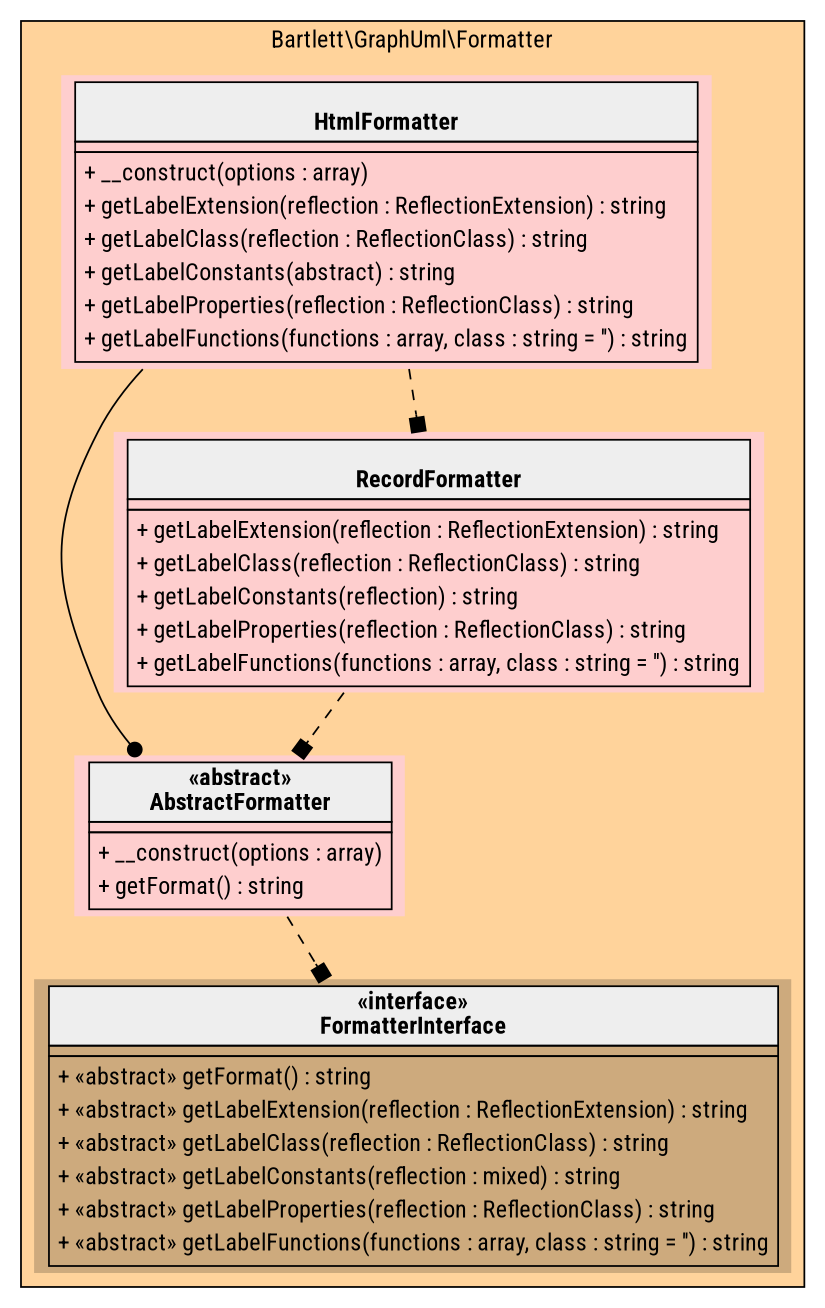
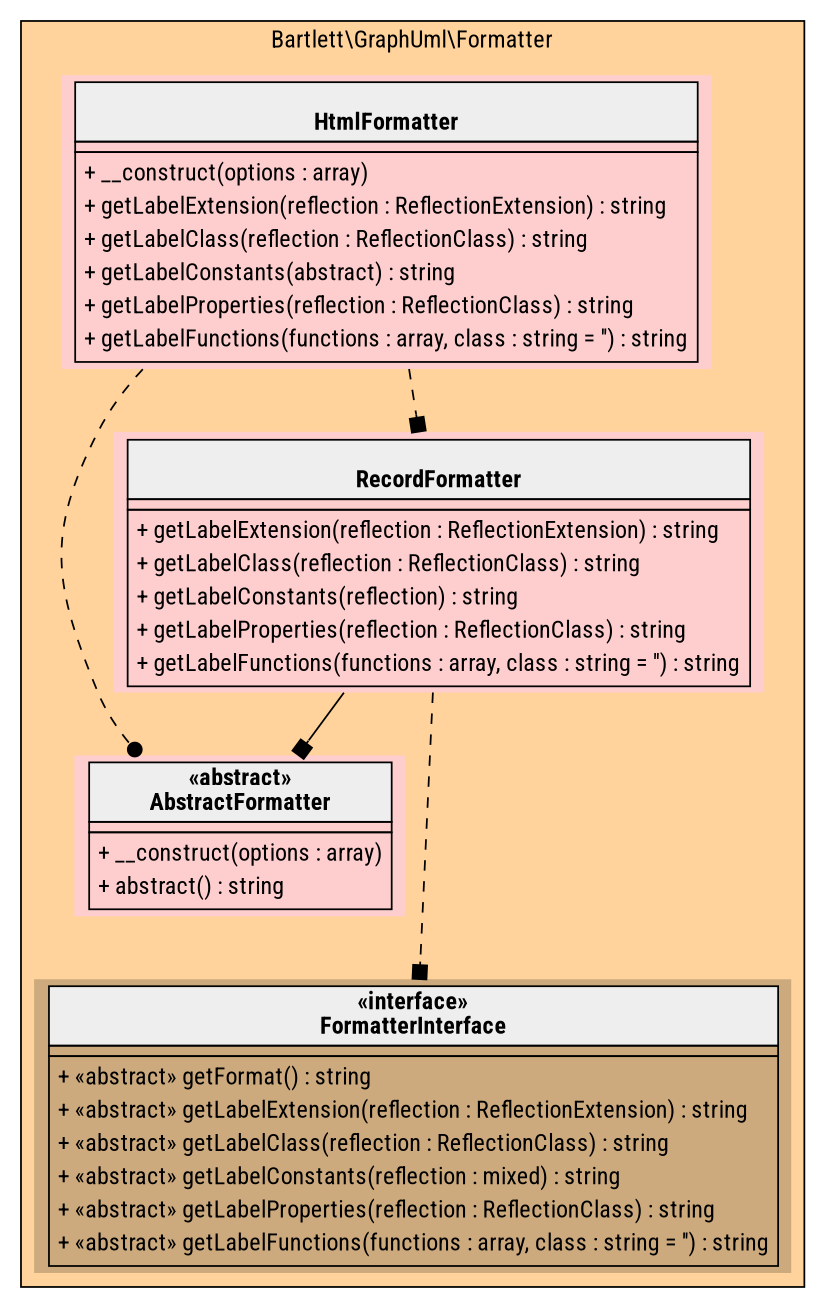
(62, 554) -> (62, 554)
(326, 716) -> (326, 716)
(201, 887) -> (191, 887)
(302, 940) -> (427, 827)
